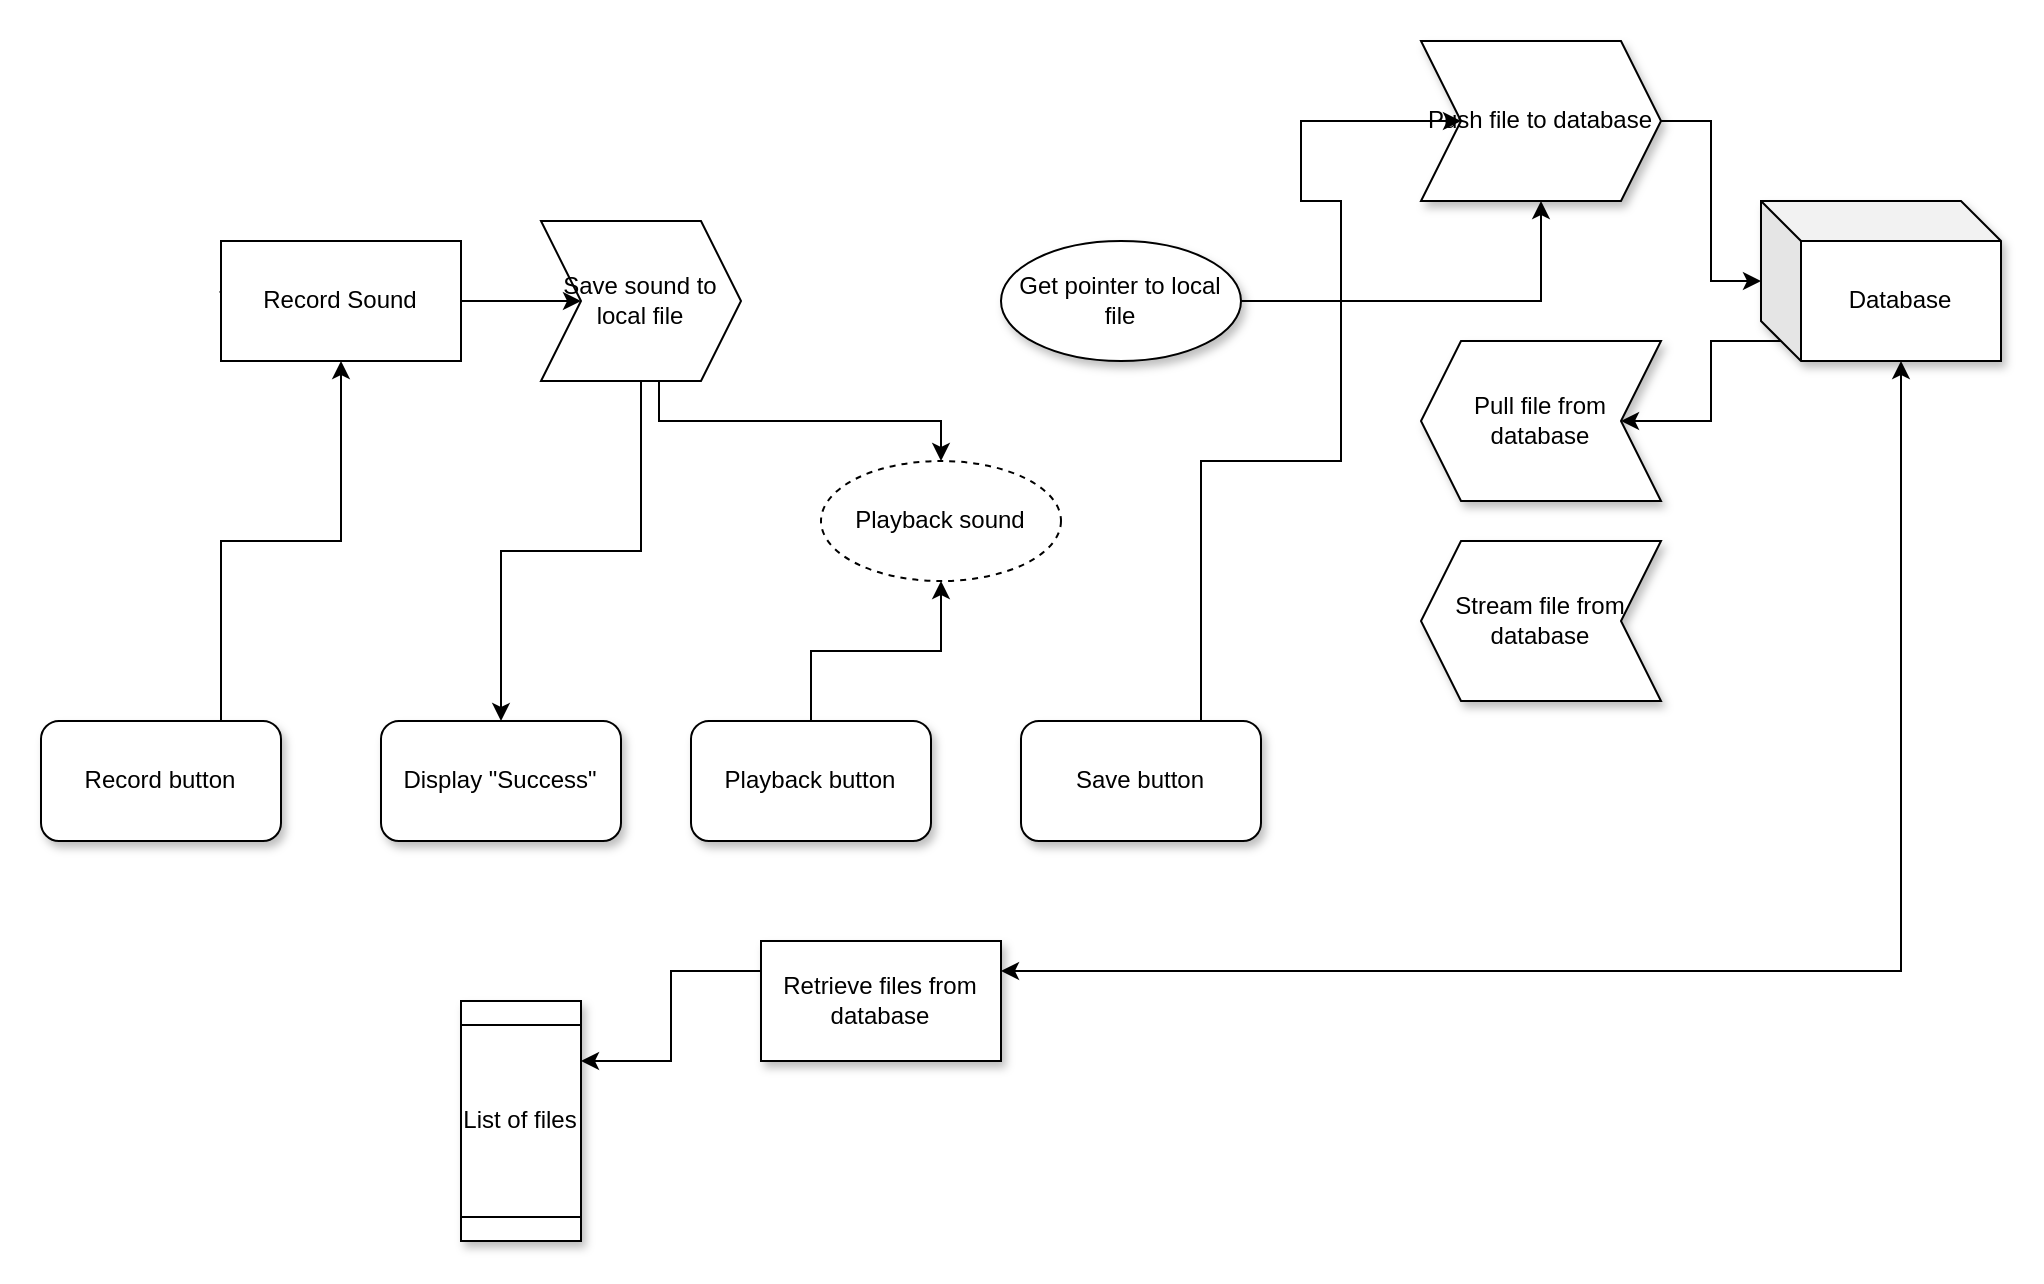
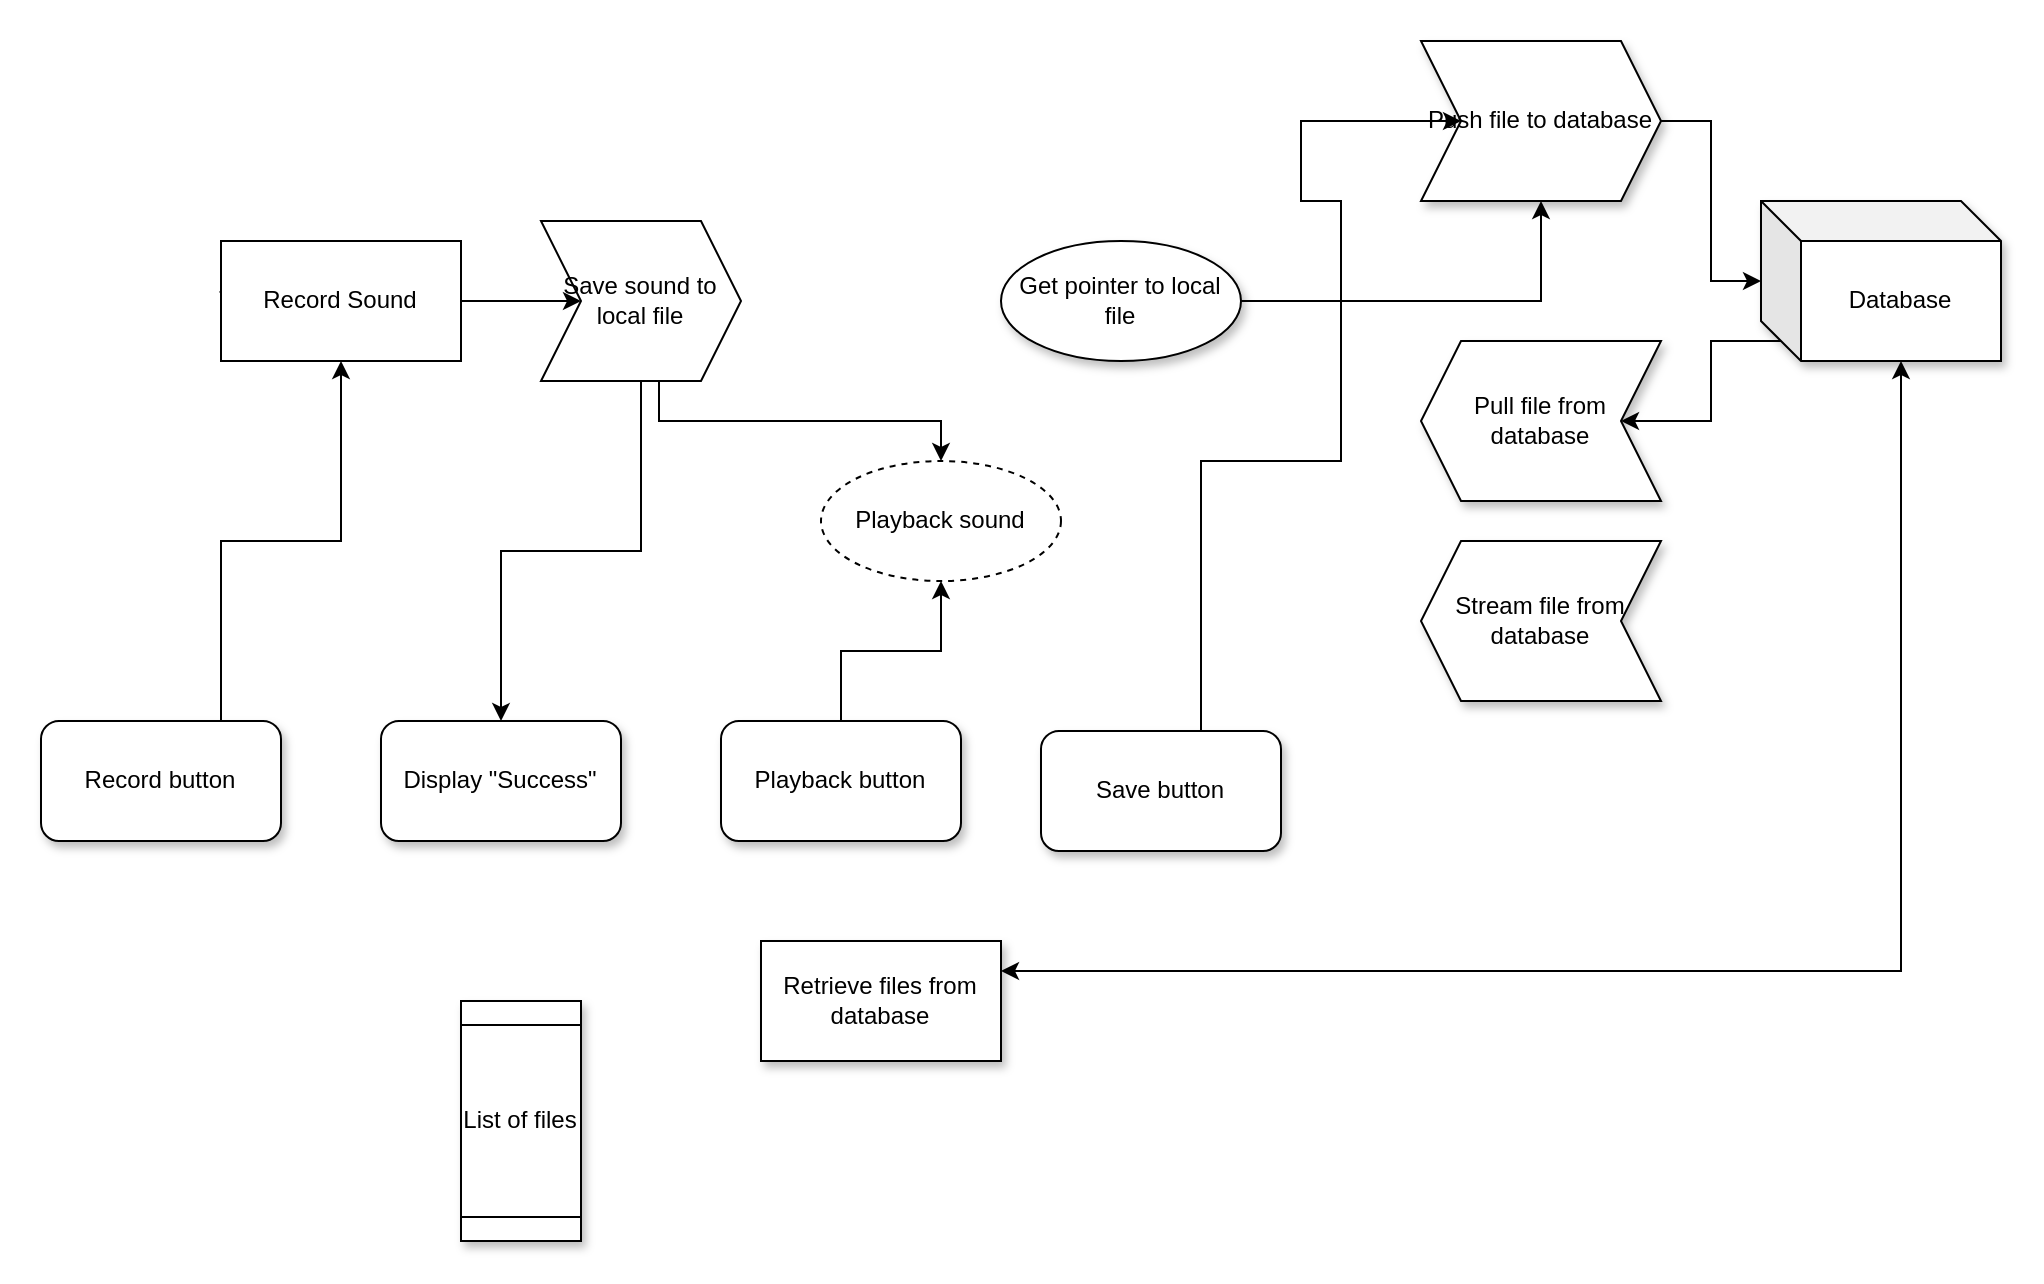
(811, 781) -> (841, 781)
(1141, 781) -> (1161, 791)
(671, 996) -> none
